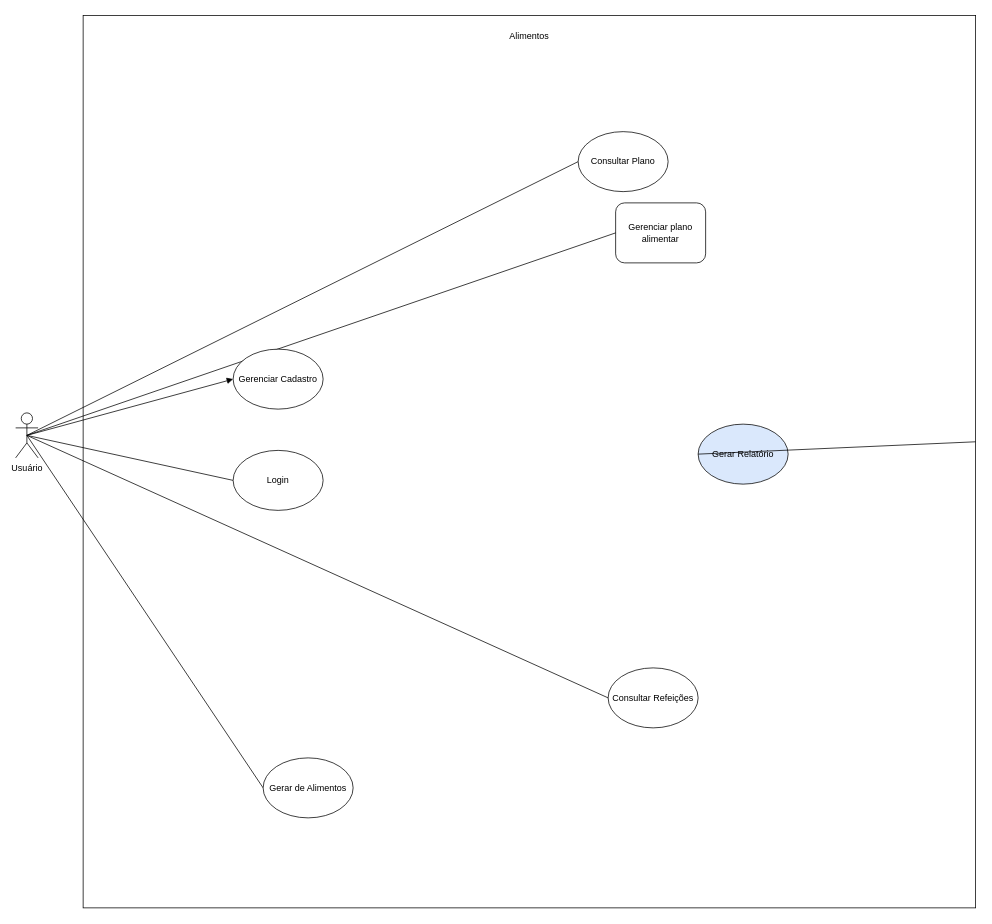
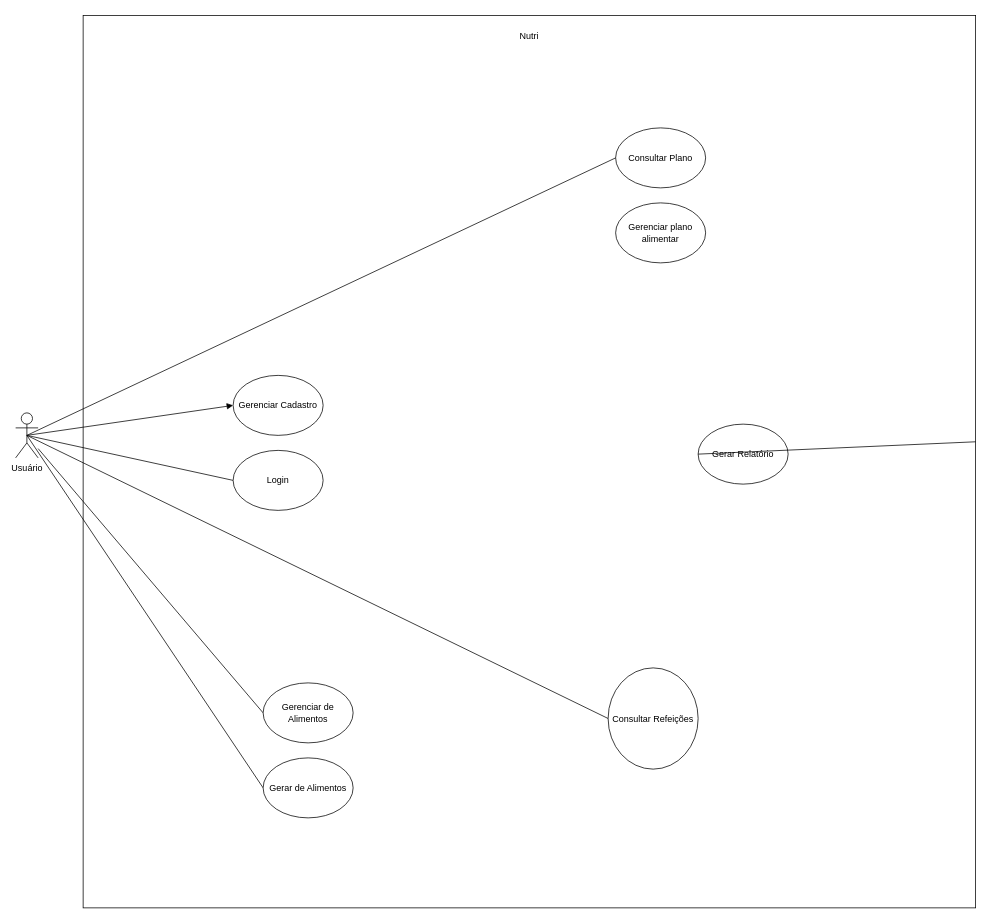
(529, 26) -> (529, 26)
(623, 162) -> (660, 158)
(660, 233) -> (660, 233)
(441, 293) -> none
(278, 379) -> (278, 405)
(743, 454) -> (743, 454)
none -> (150, 580)
(653, 698) -> (653, 719)
none -> (308, 713)
